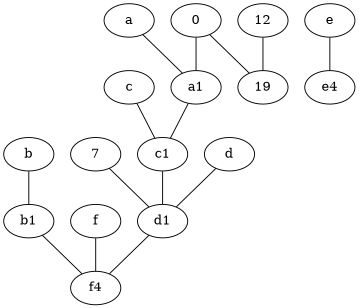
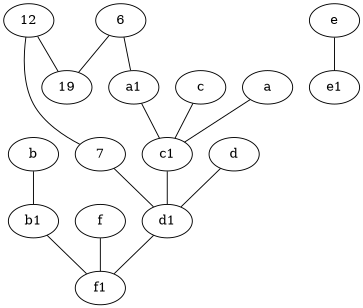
(196, 20) -> (121, 20)
(162, 54) -> (217, 121)
(330, 87) -> (334, 87)
none -> (32, 101)
(96, 288) -> (100, 288)
